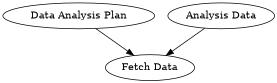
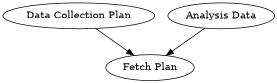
(79, 16) -> (79, 16)
(150, 68) -> (150, 68)
